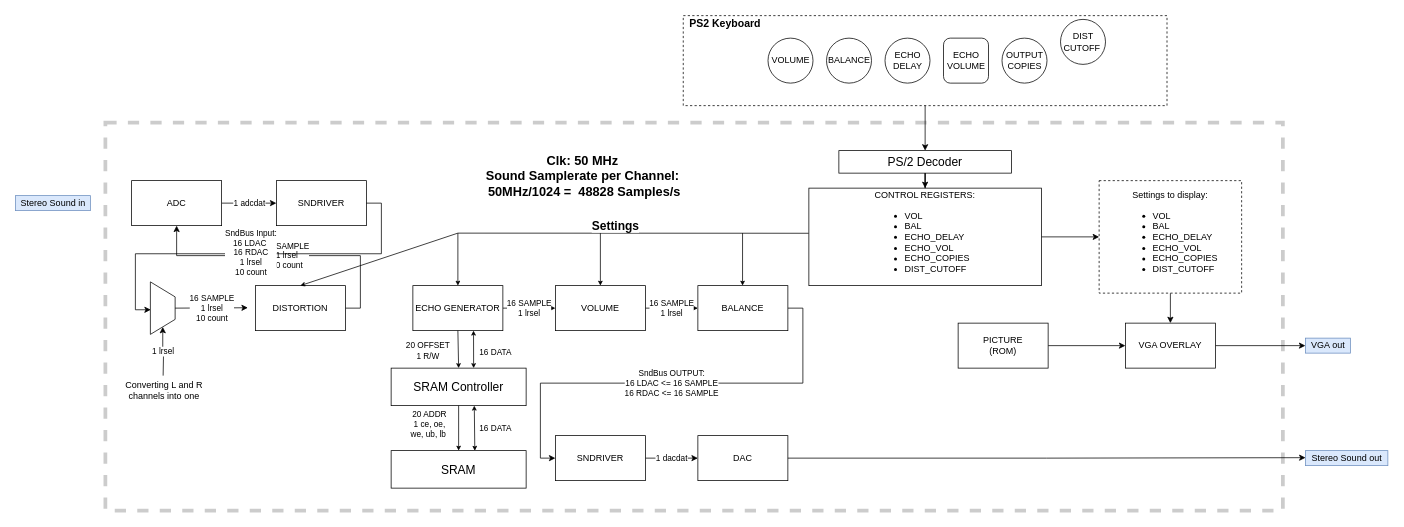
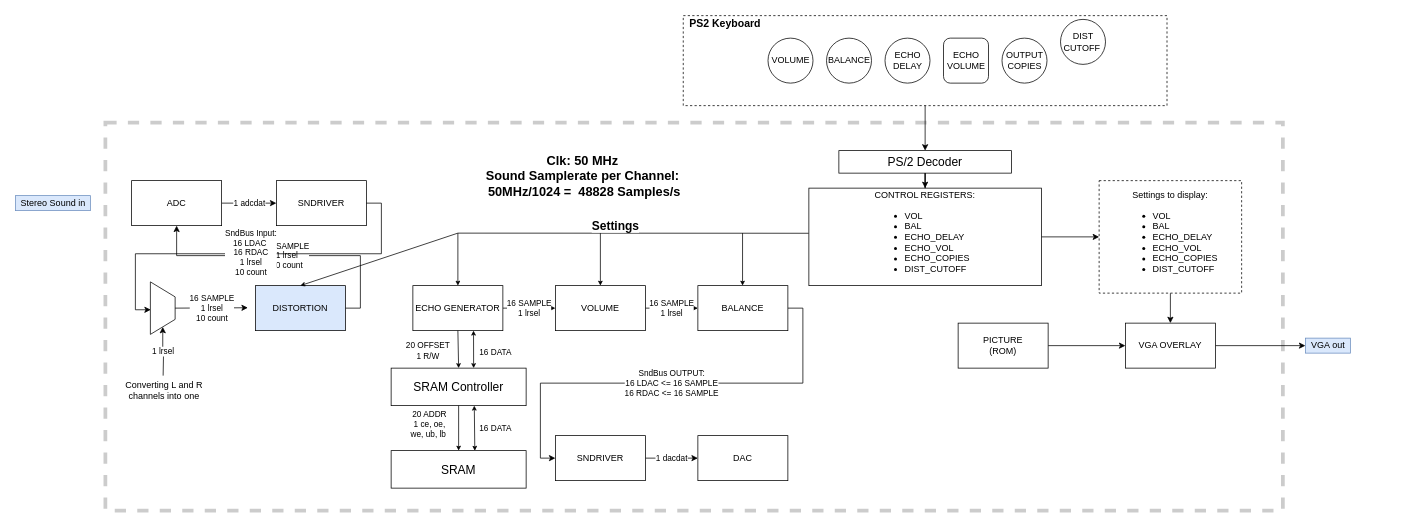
(300, 308) -> (300, 308)
(1254, 458) -> none
(1347, 458) -> none
